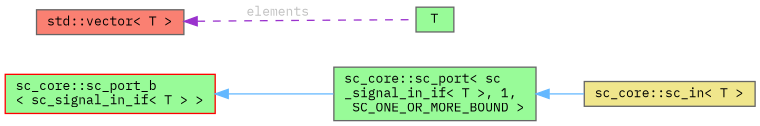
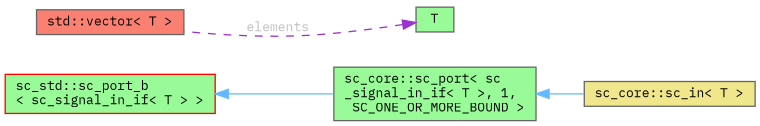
(307, 20) -> (294, 36)
(110, 94) -> (110, 94)
